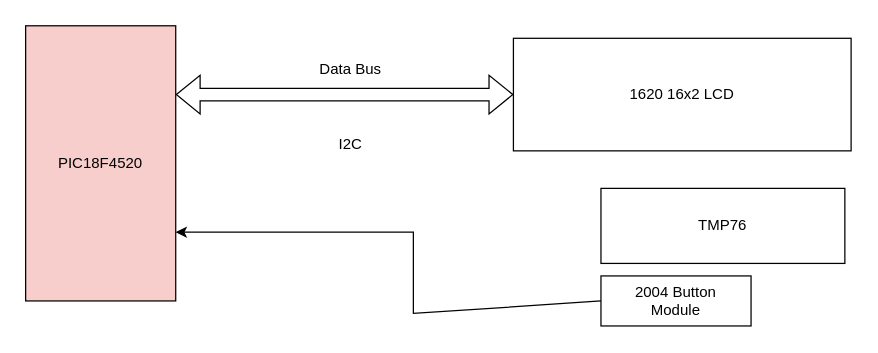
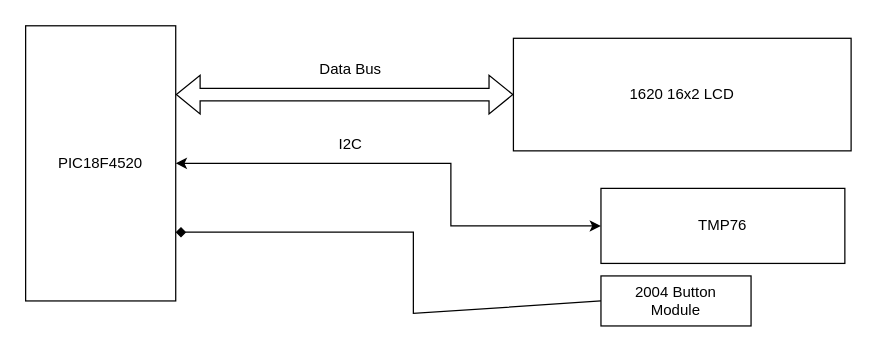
(101, 163) -> (101, 163)
none -> (419, 163)
(186, 232) -> (186, 232)
